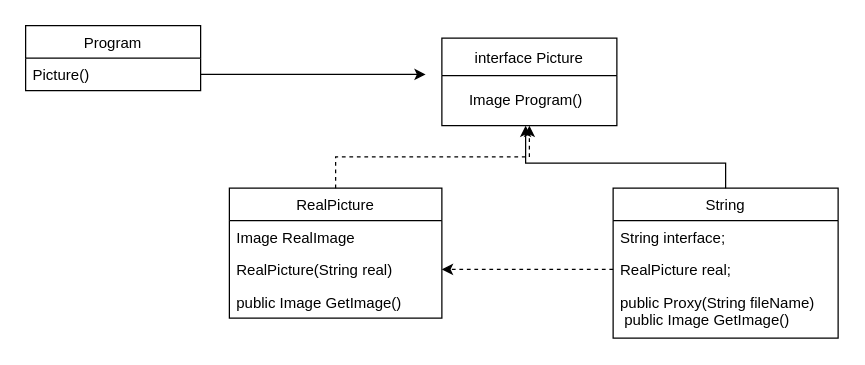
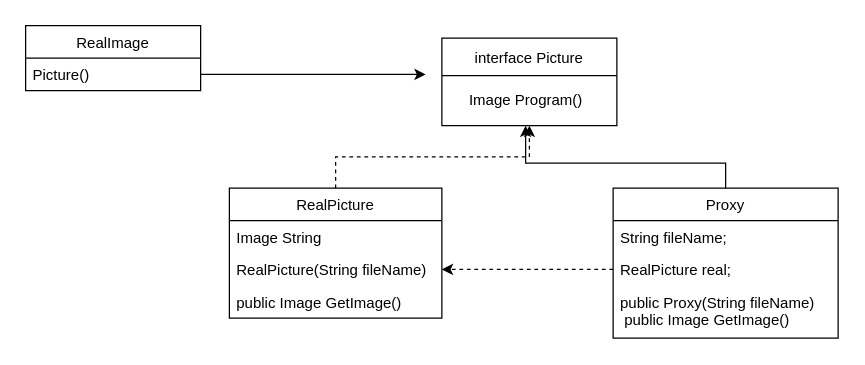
(113, 43) -> (113, 43)
(725, 205) -> (725, 205)
(295, 238) -> (283, 238)
(684, 238) -> (677, 238)
(327, 270) -> (342, 270)
